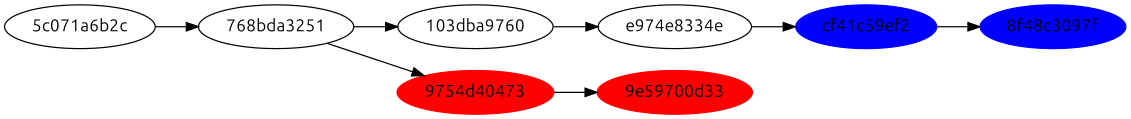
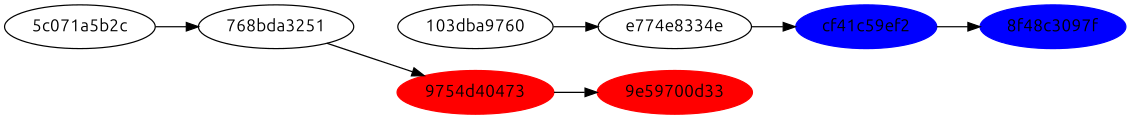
(80, 27) -> (80, 27)
(370, 27) -> none
(675, 27) -> (675, 27)
